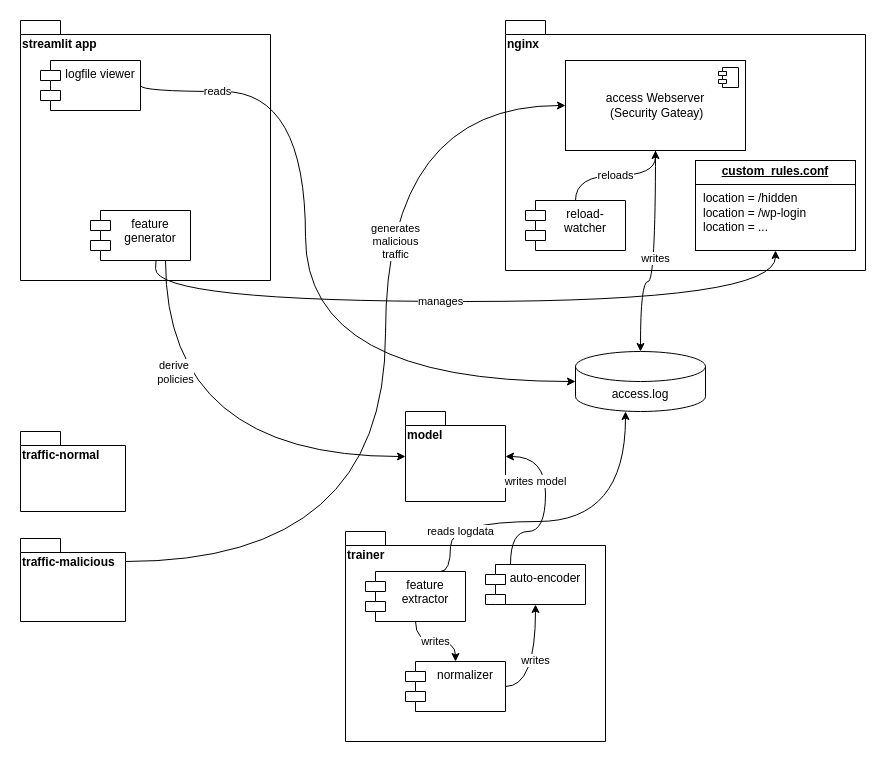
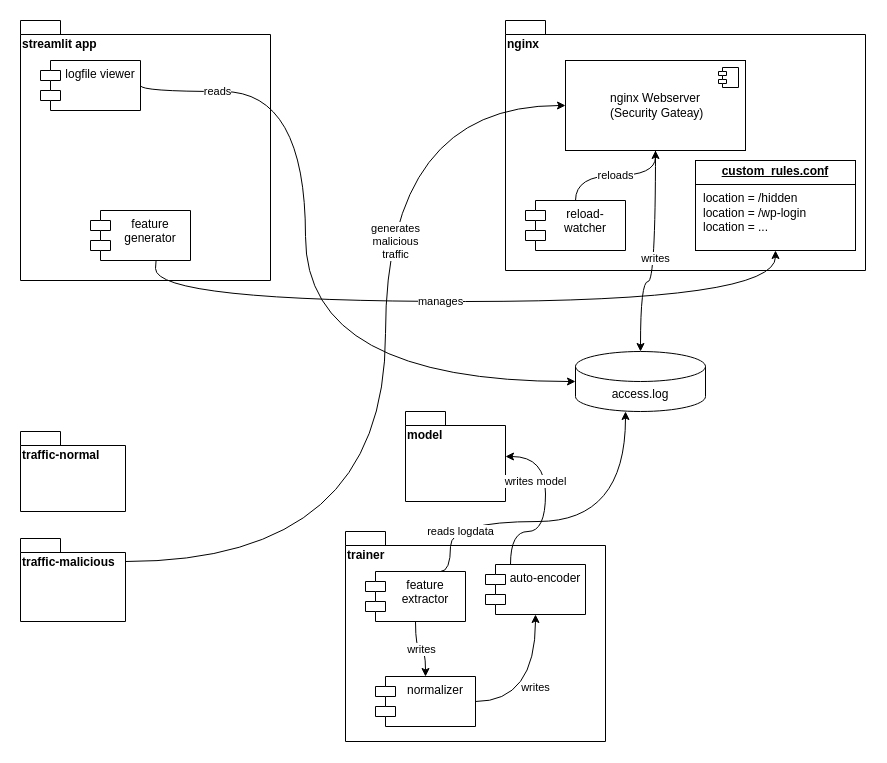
(656, 106) -> (656, 106)
(233, 414) -> none
(536, 585) -> (536, 590)
(456, 687) -> (426, 702)
